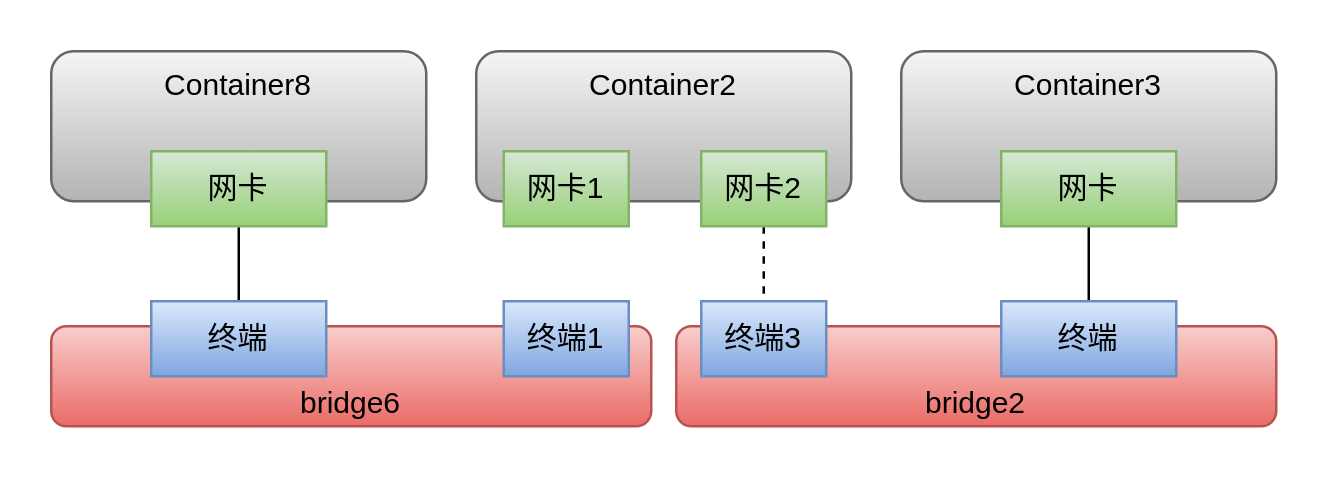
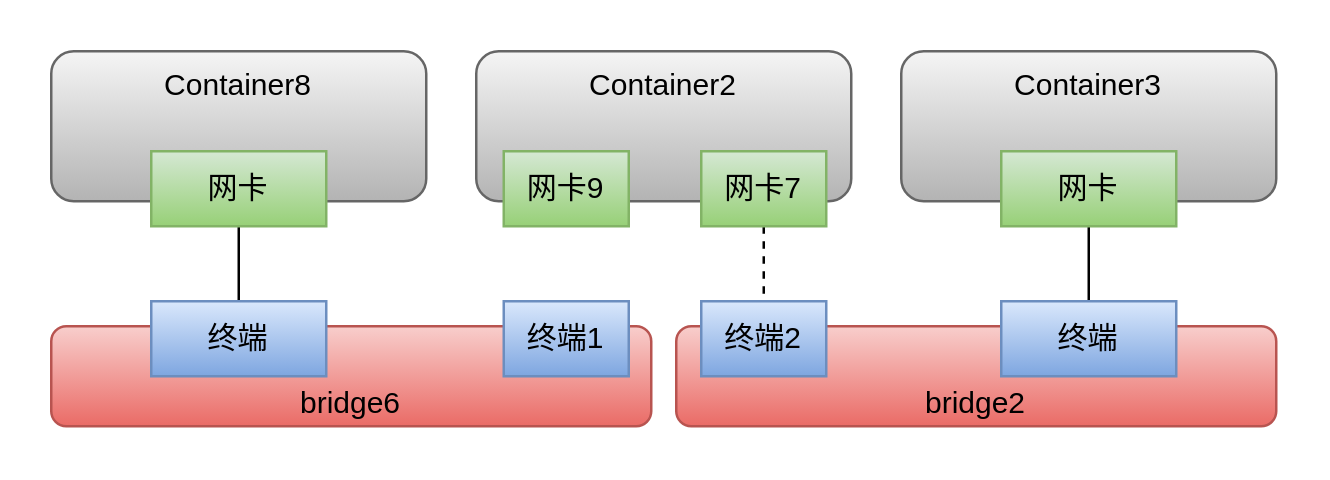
(566, 189) -> (566, 189)
(764, 189) -> (764, 189)
(764, 339) -> (764, 339)
